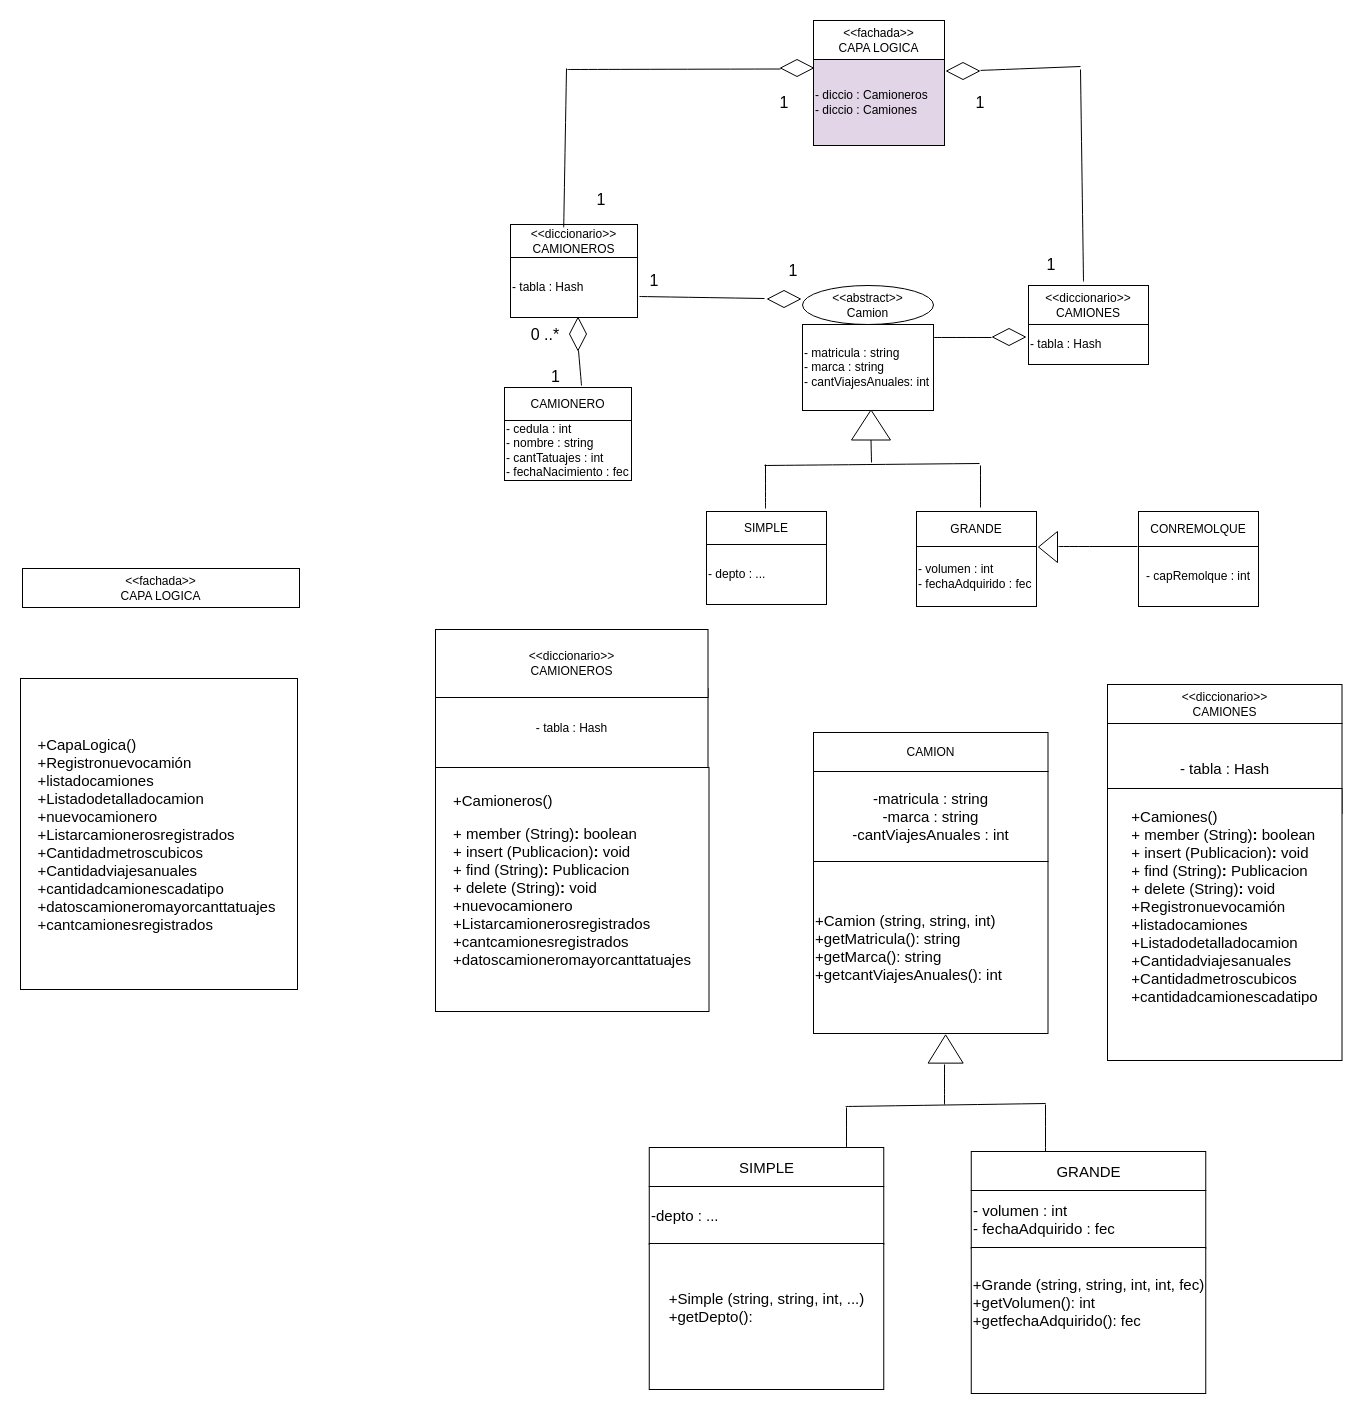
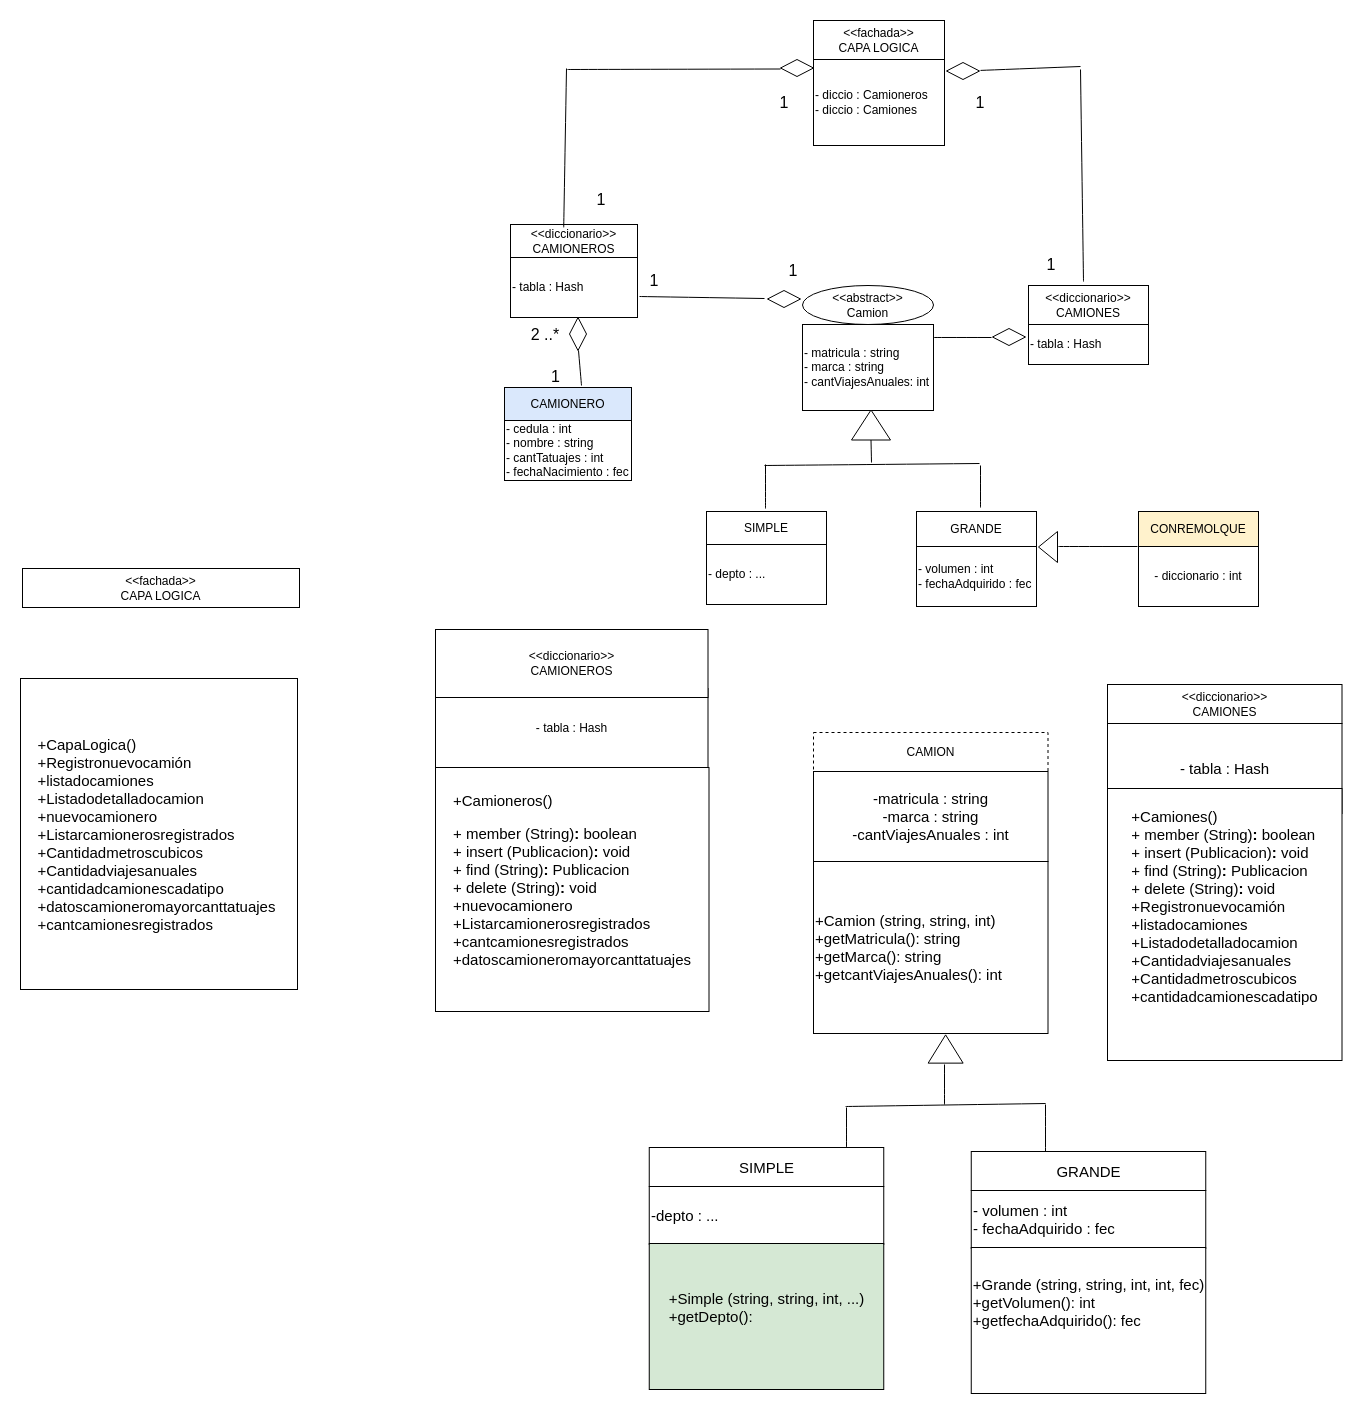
(879, 103) -> (879, 103)
(546, 335) -> (546, 335)
(568, 404) -> (568, 404)
(1199, 529) -> (1199, 529)
(1199, 577) -> (1199, 577)
(931, 752) -> (931, 752)
(767, 1317) -> (767, 1317)
